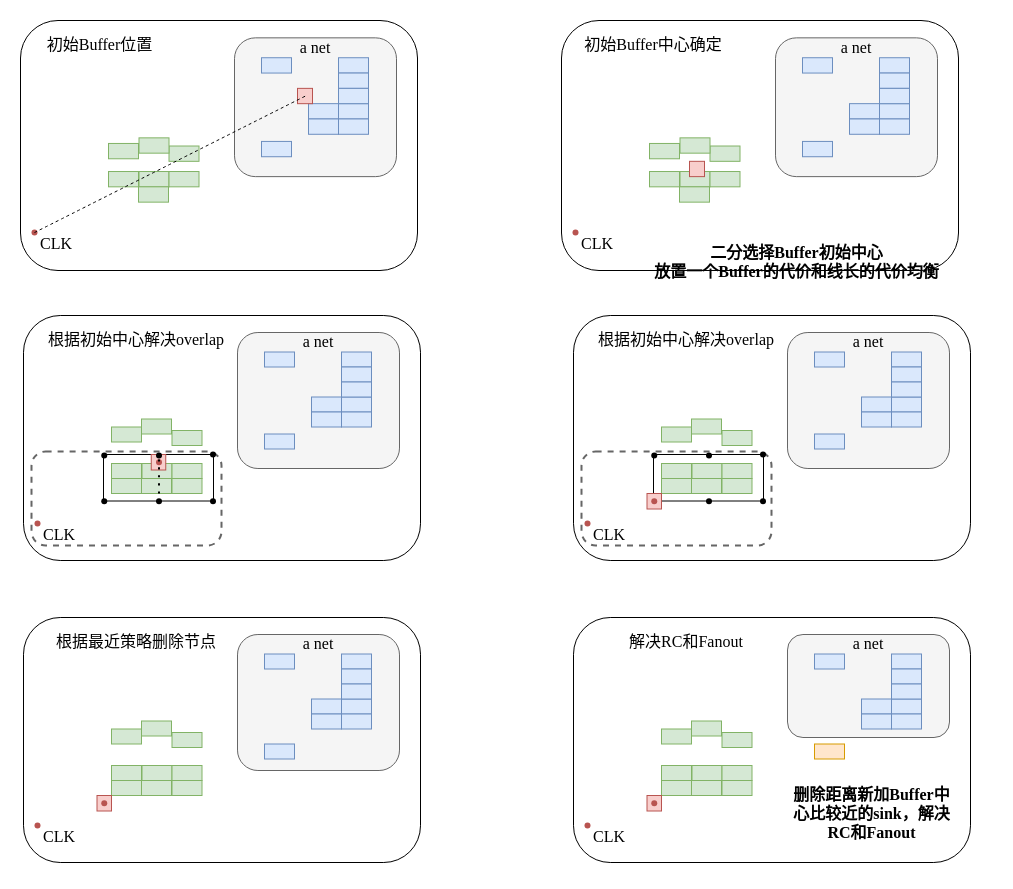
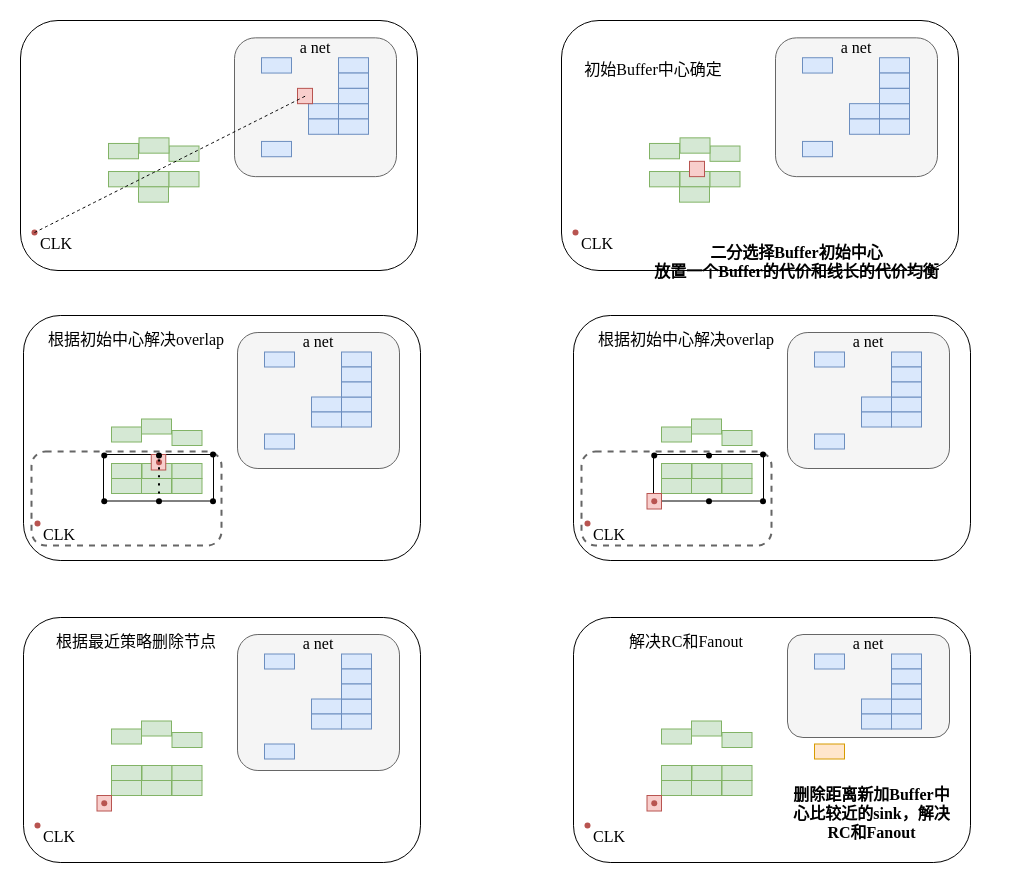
(100, 45) -> none
(654, 45) -> (654, 70)
